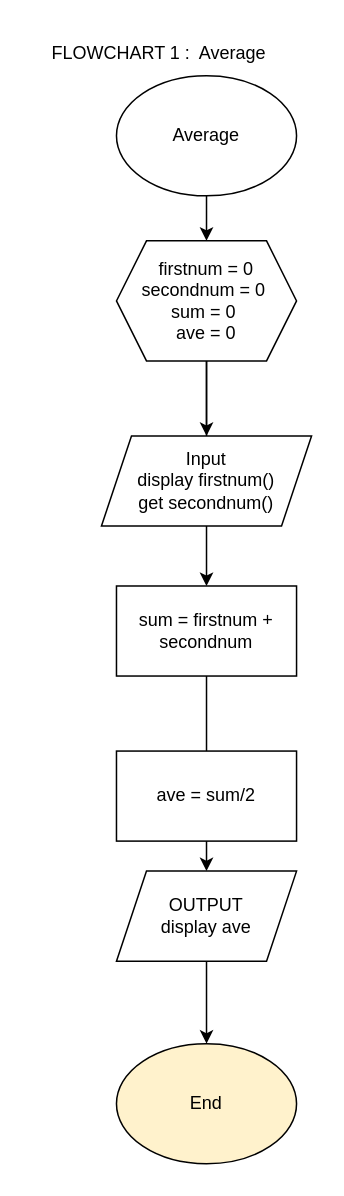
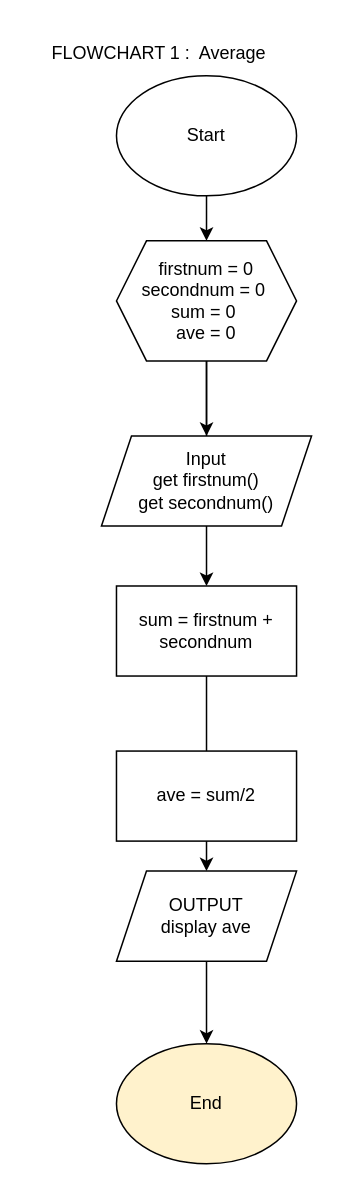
(206, 136) -> (206, 136)
(206, 481) -> (206, 481)
